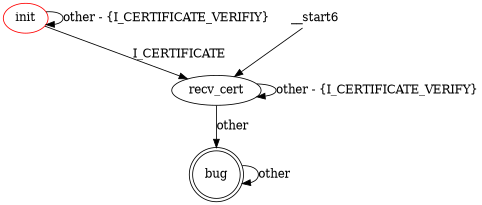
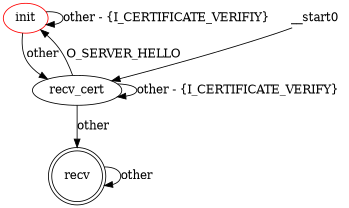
(315, 18) -> (315, 18)
none -> (63, 54)
(179, 54) -> (43, 54)
(216, 175) -> (77, 176)
